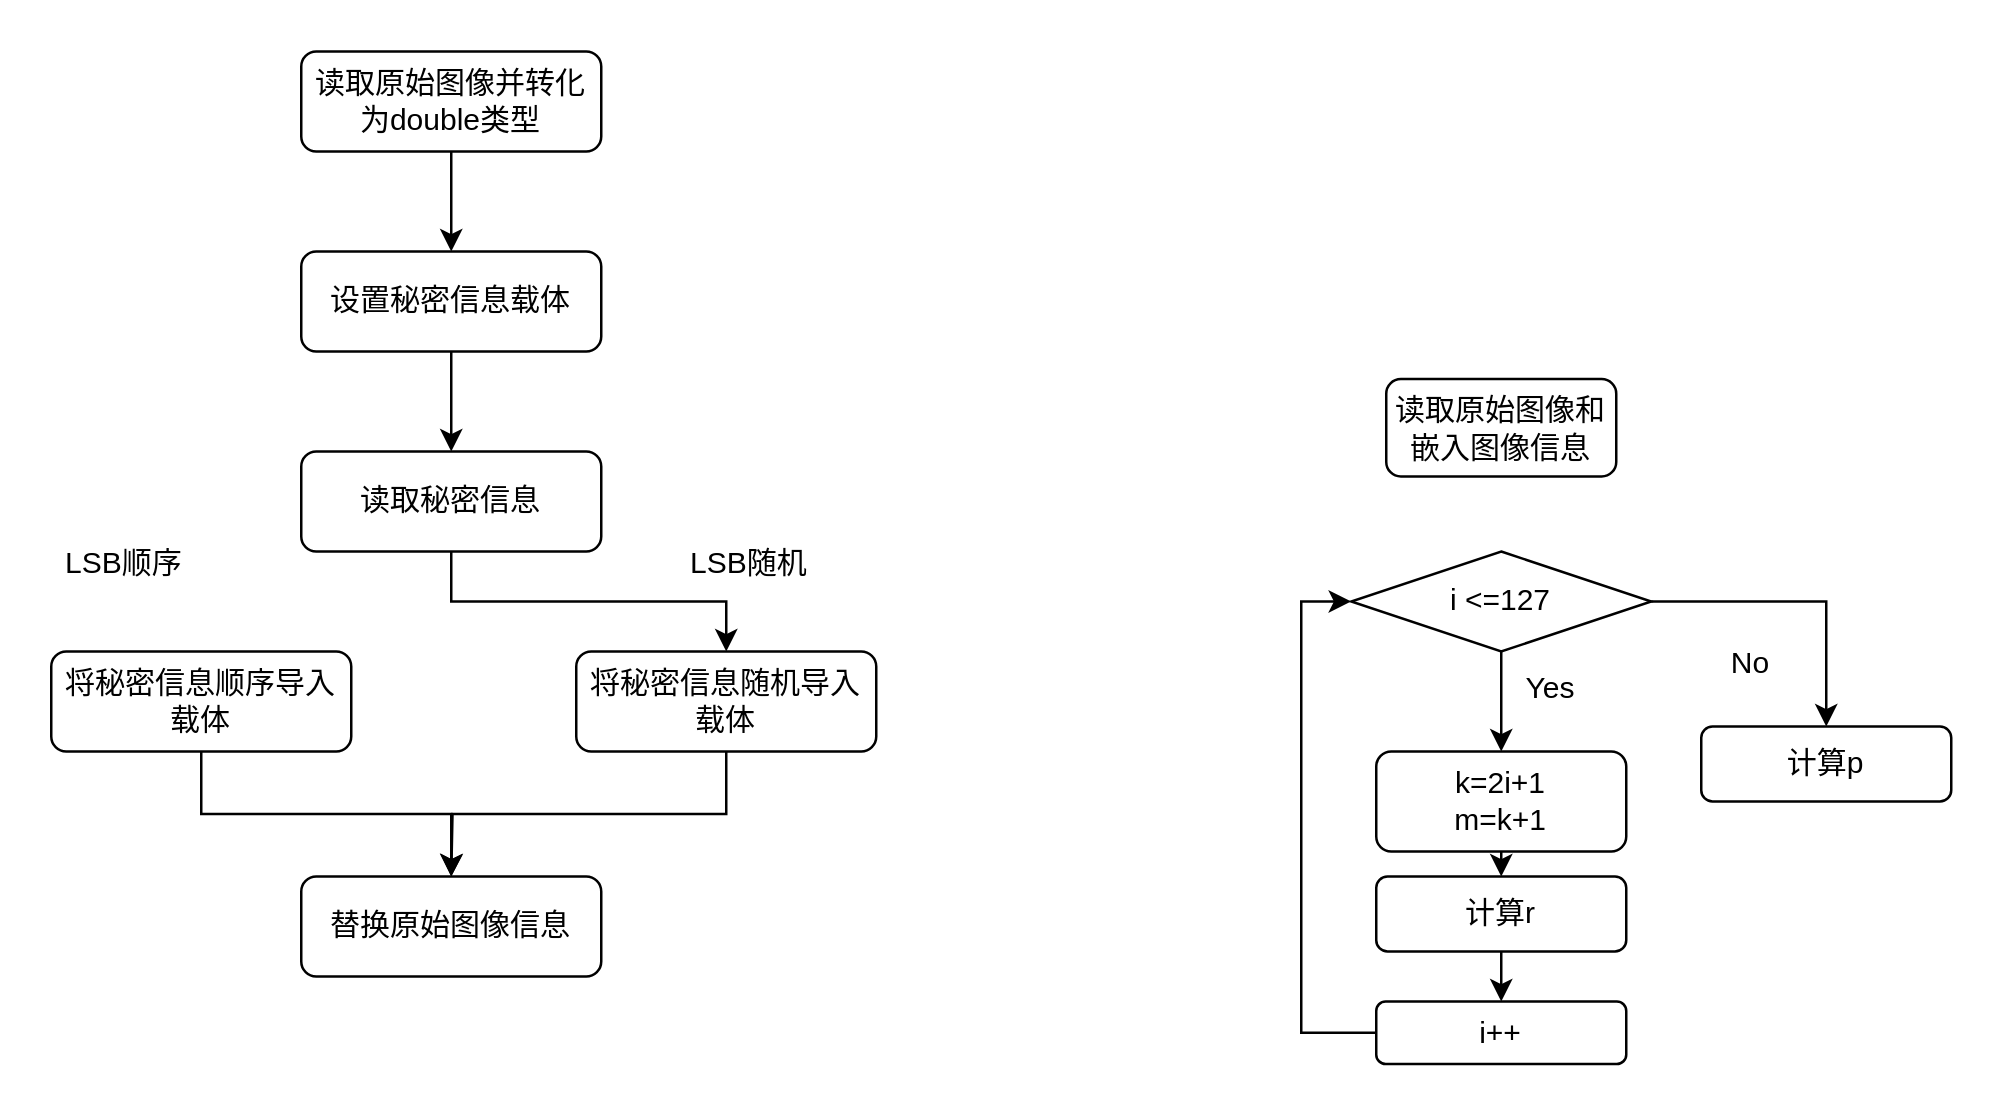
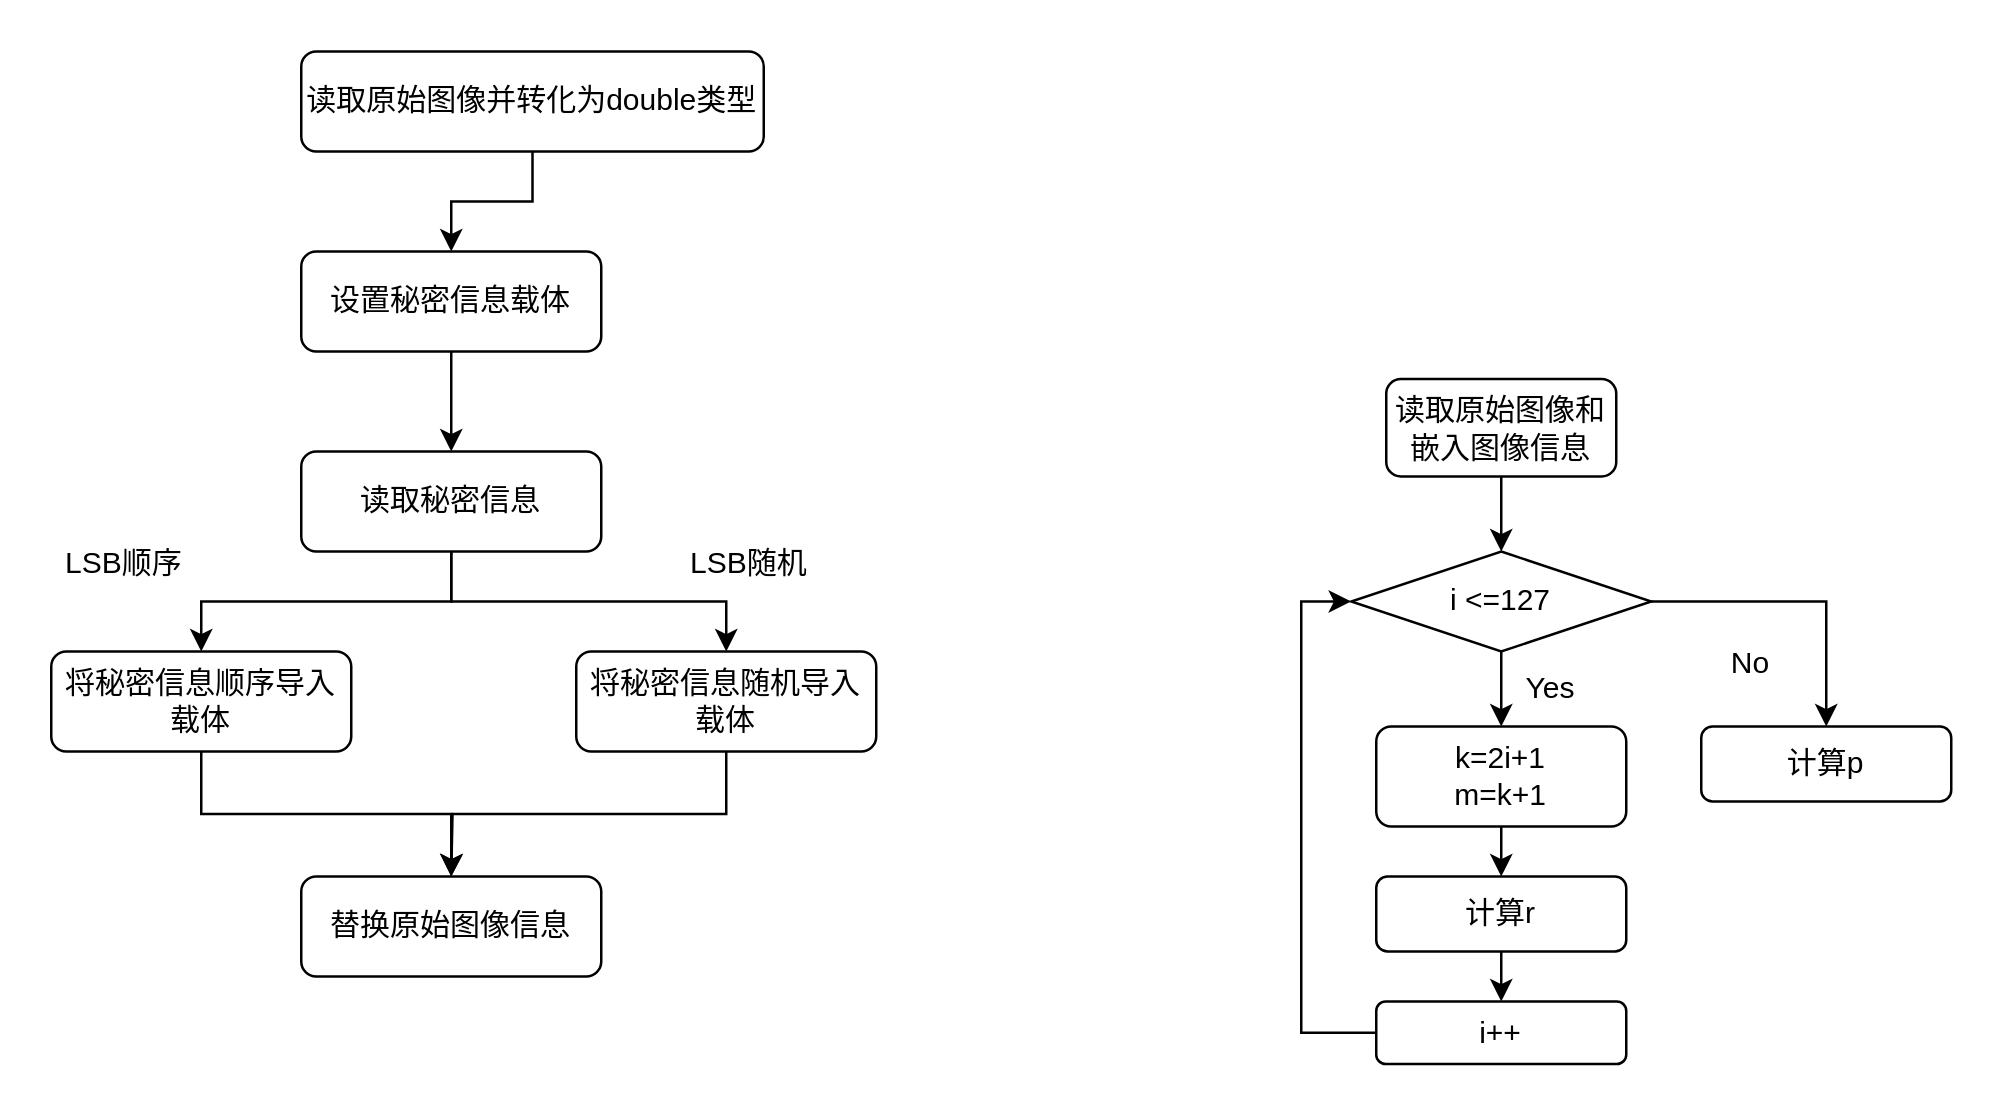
(451, 101) -> (533, 101)
none -> (1501, 505)
none -> (307, 601)
(1501, 801) -> (1501, 776)
